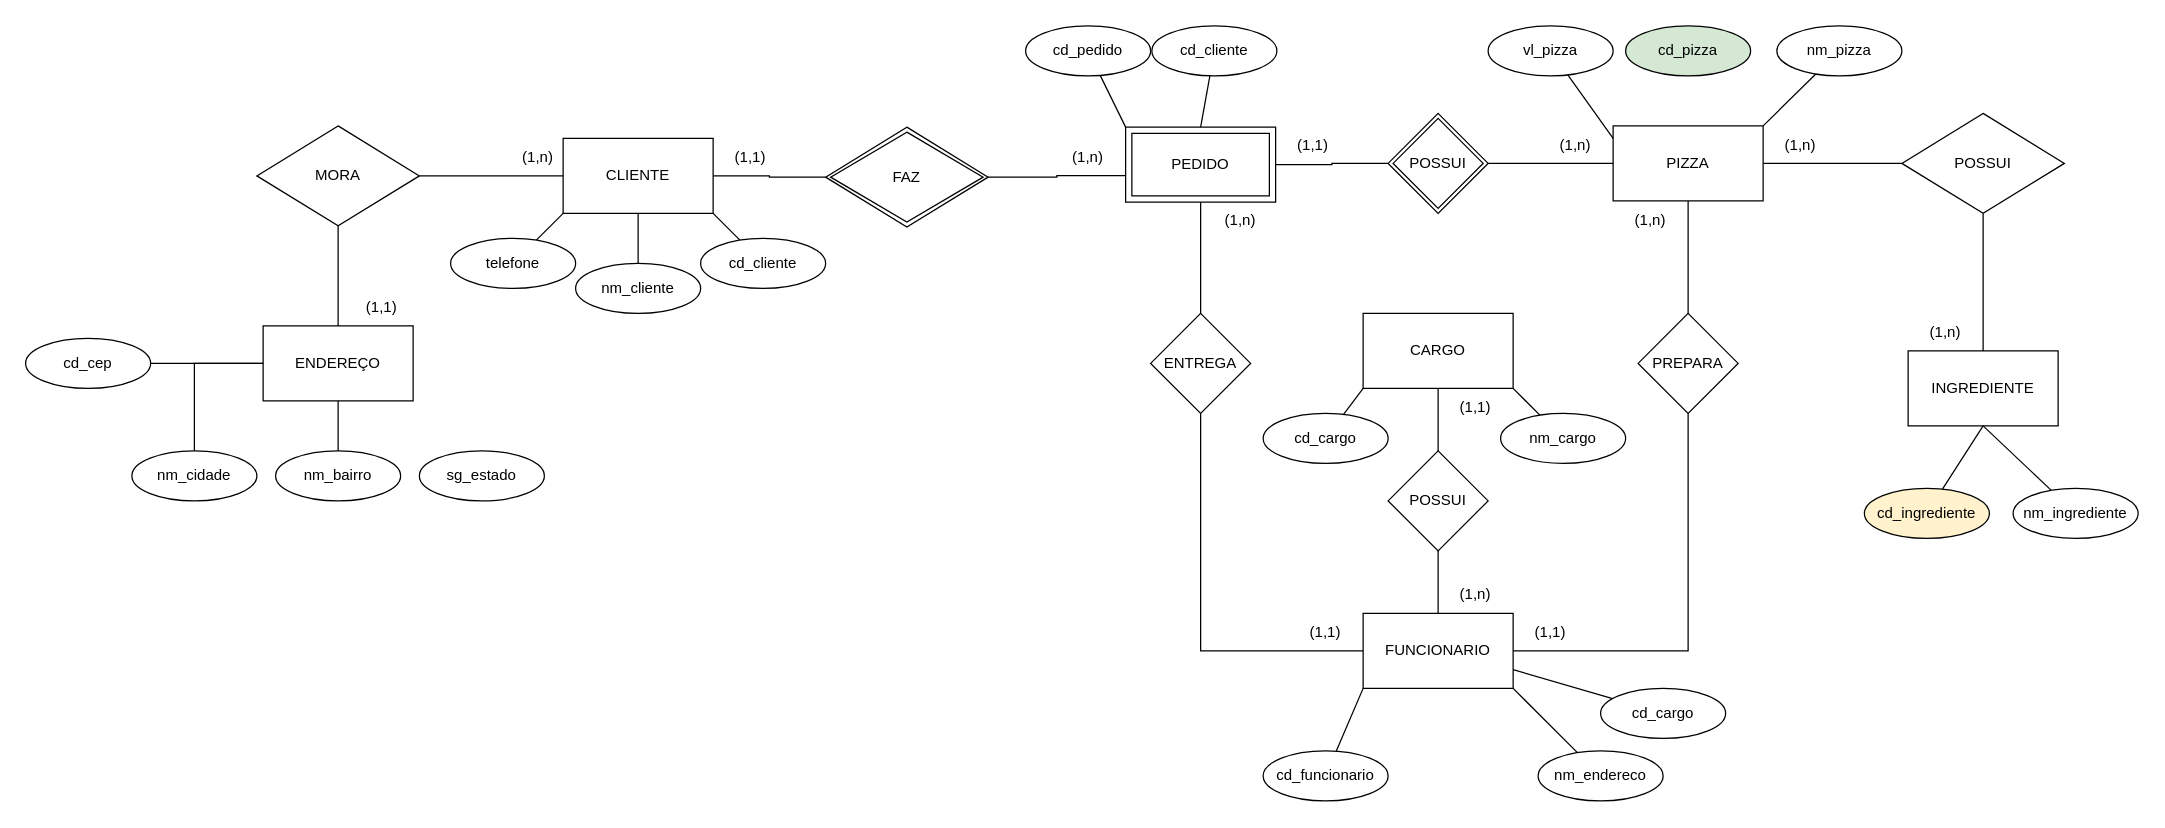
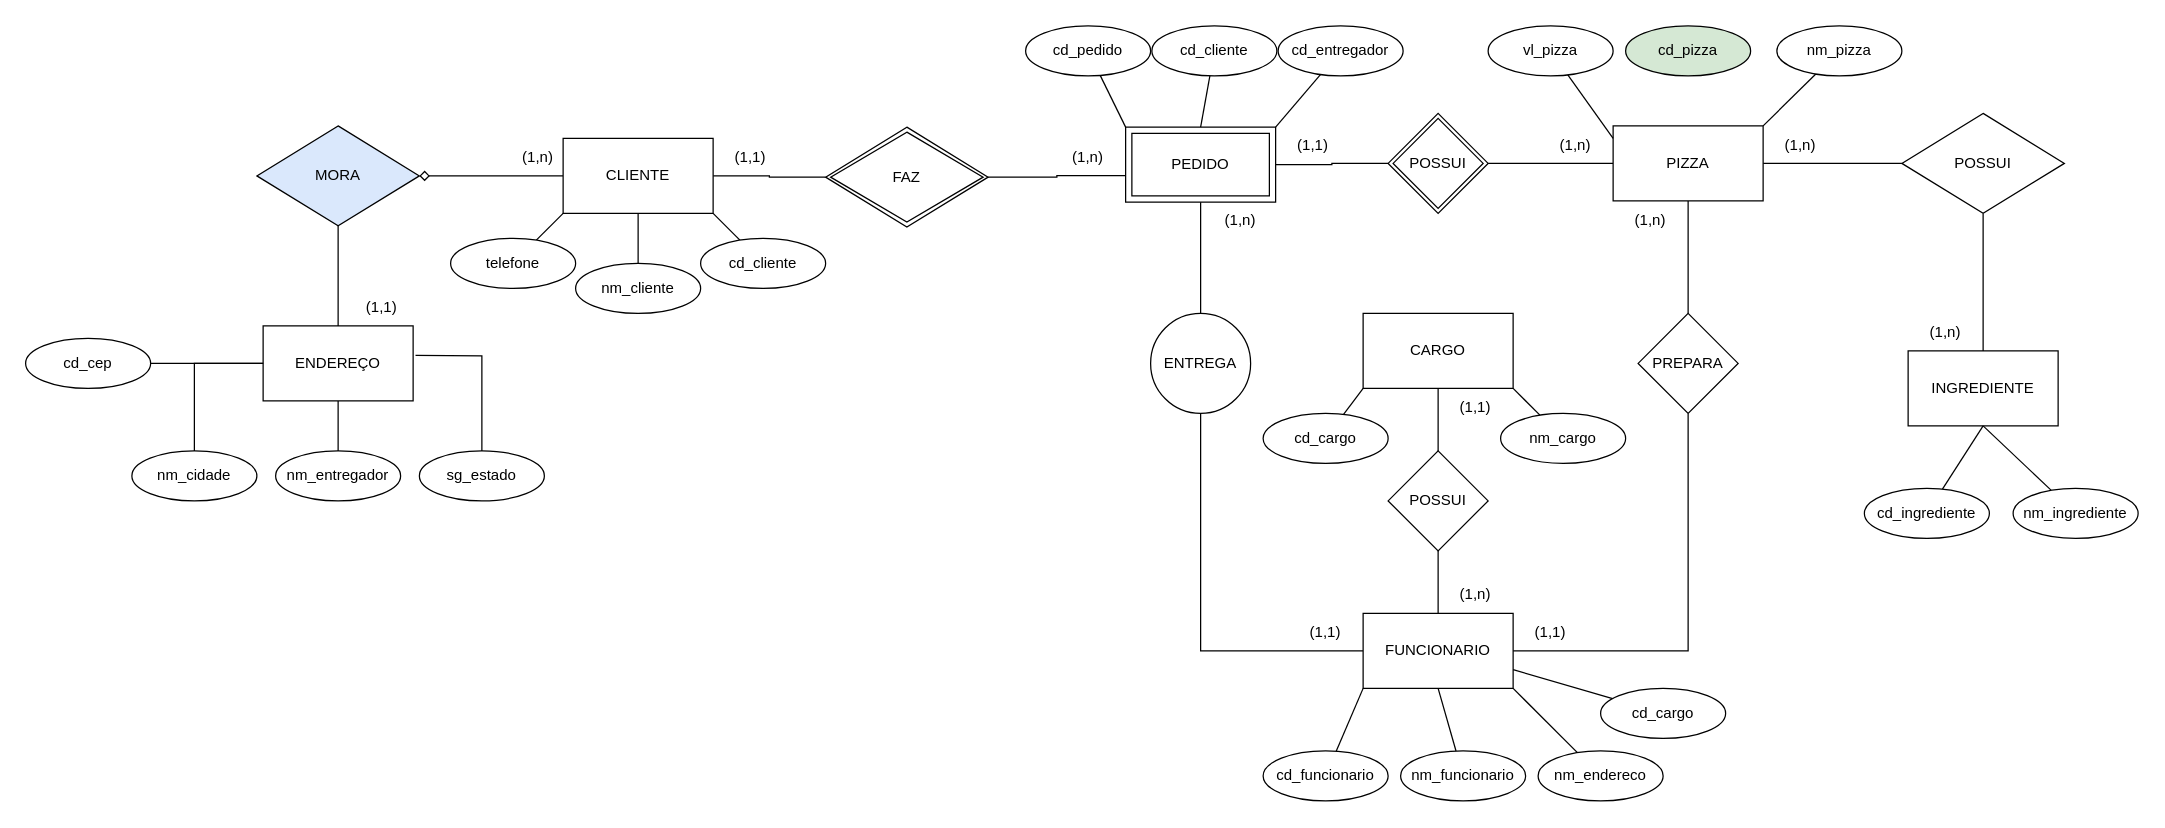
none -> (1341, 51)
none -> (1298, 100)
(338, 176) -> (338, 176)
(424, 176) -> (429, 176)
(1201, 363) -> (1201, 363)
none -> (482, 371)
(338, 476) -> (338, 476)
(1927, 513) -> (1927, 513)
none -> (1447, 720)
none -> (1463, 776)
